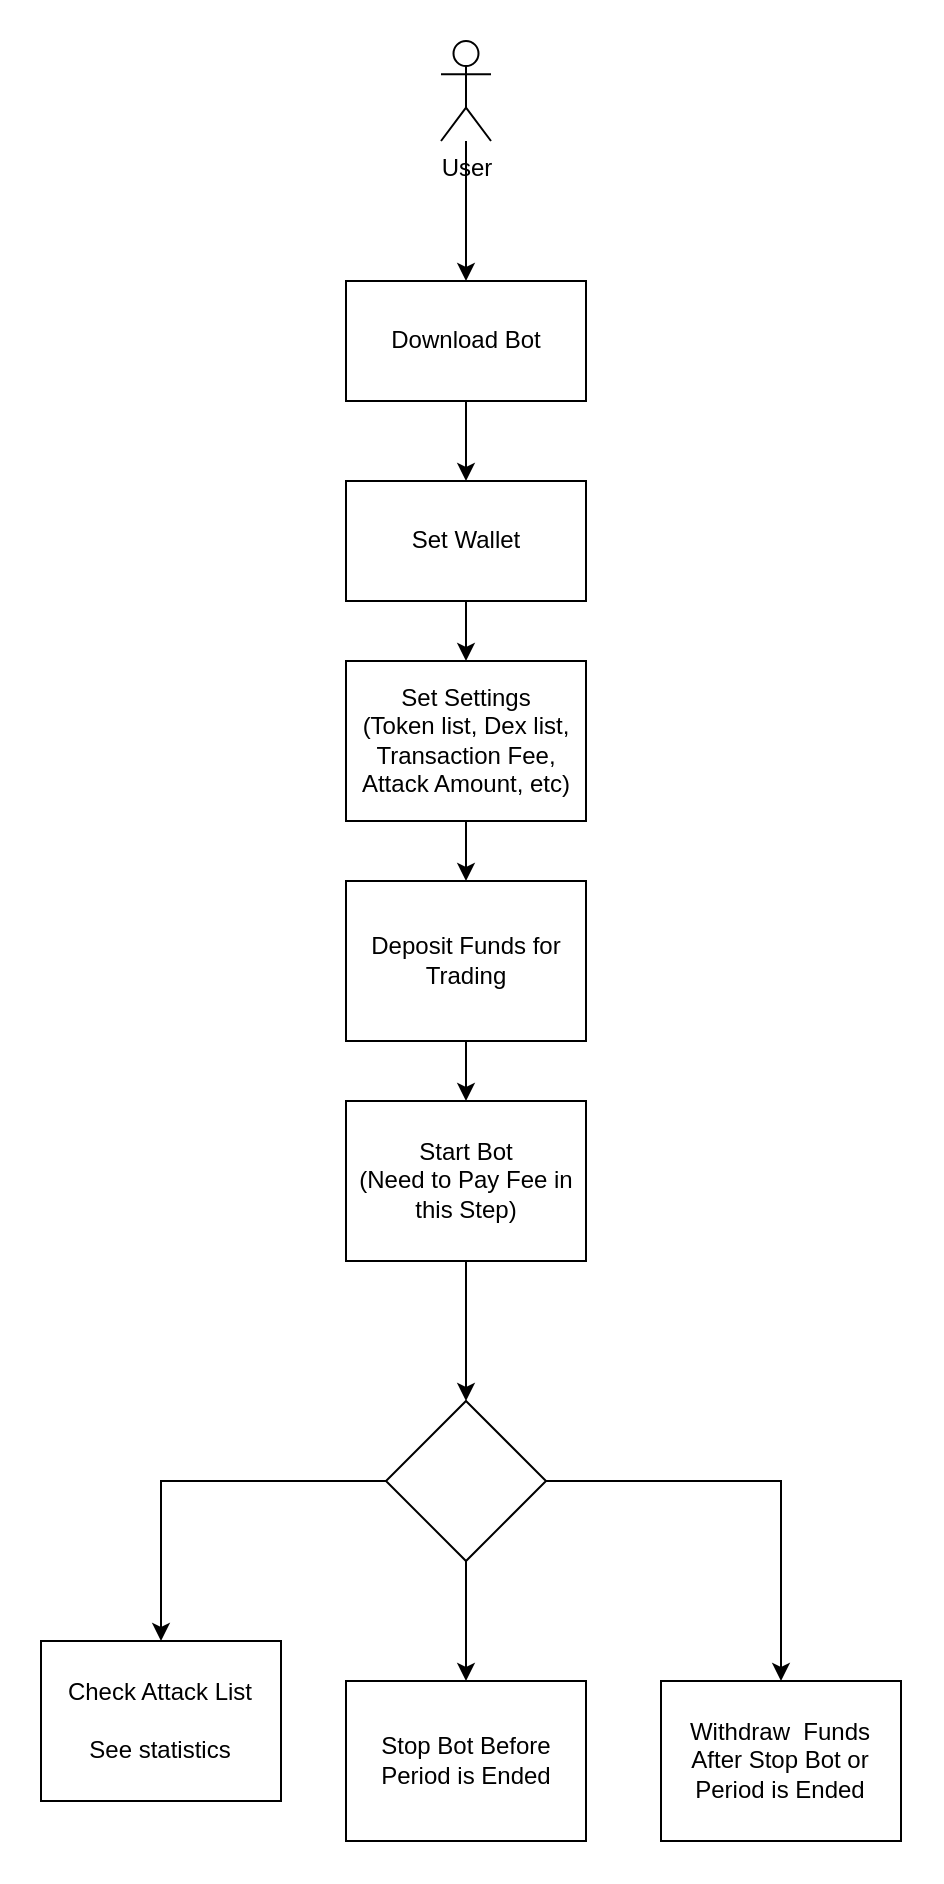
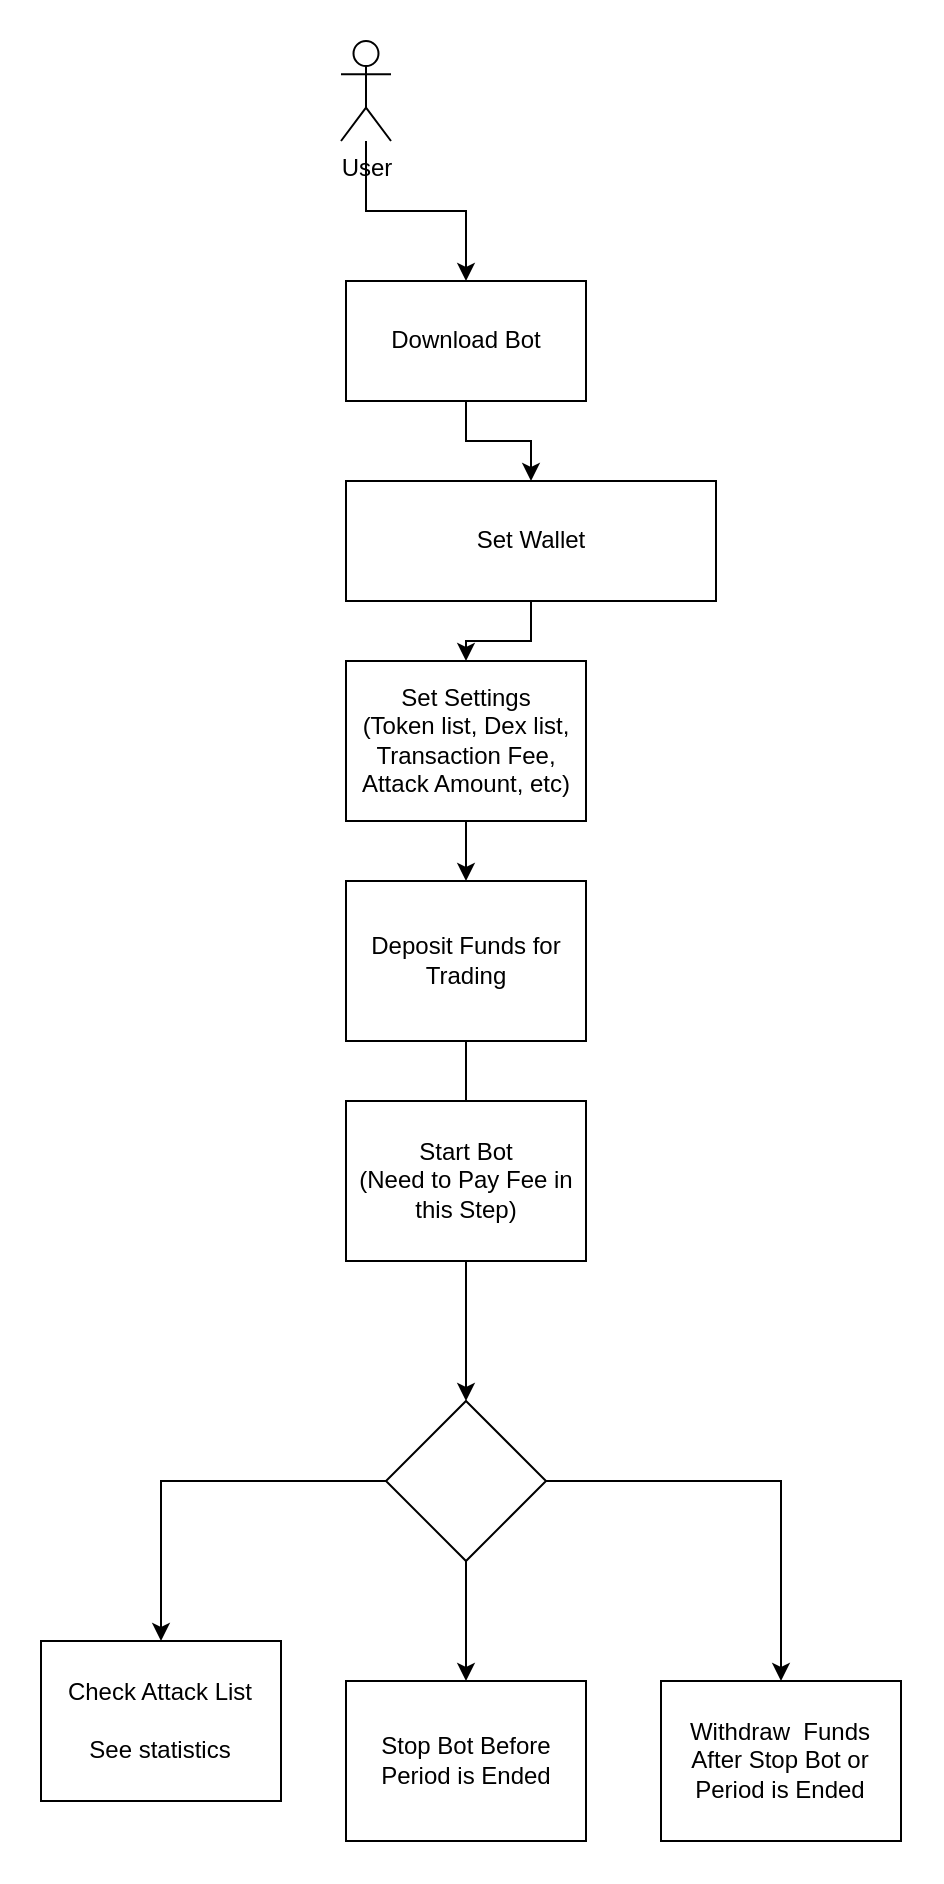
(466, 91) -> (366, 91)
(466, 541) -> (531, 541)
(466, 1086) -> (466, 1091)
